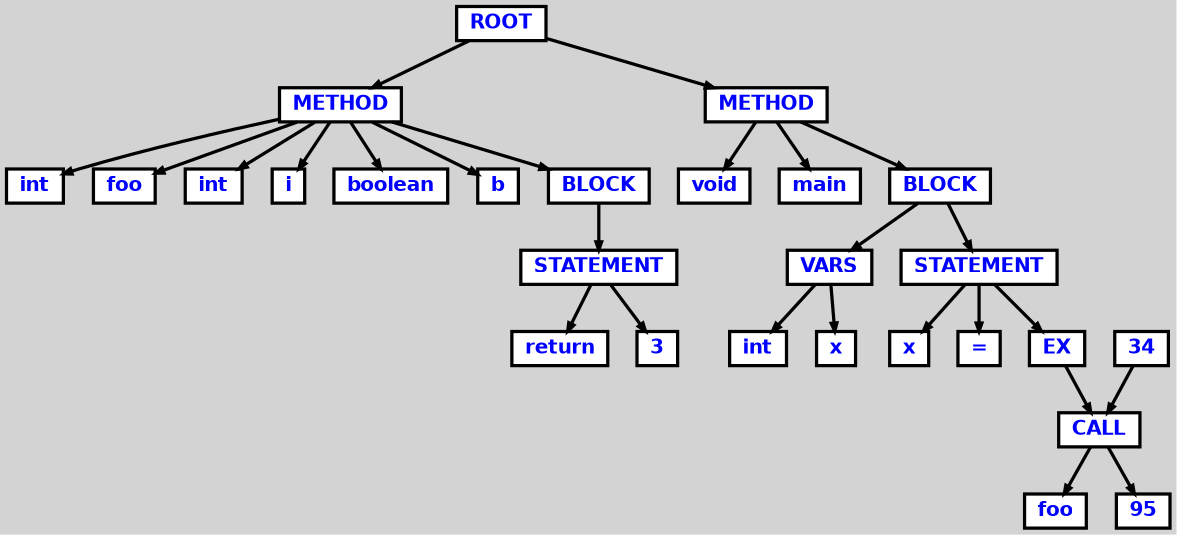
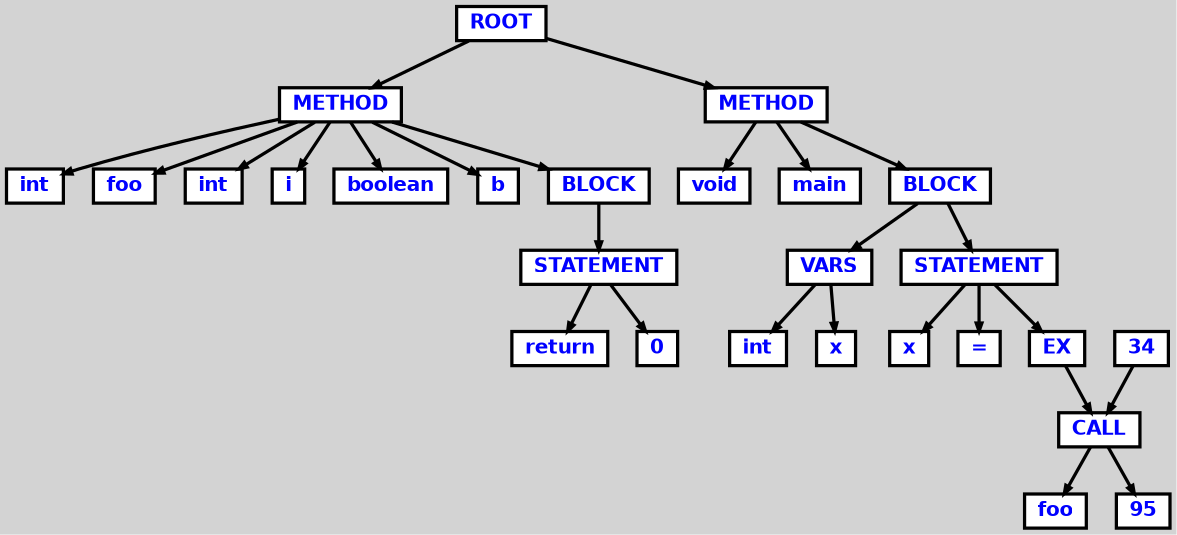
(657, 349) -> (657, 349)
